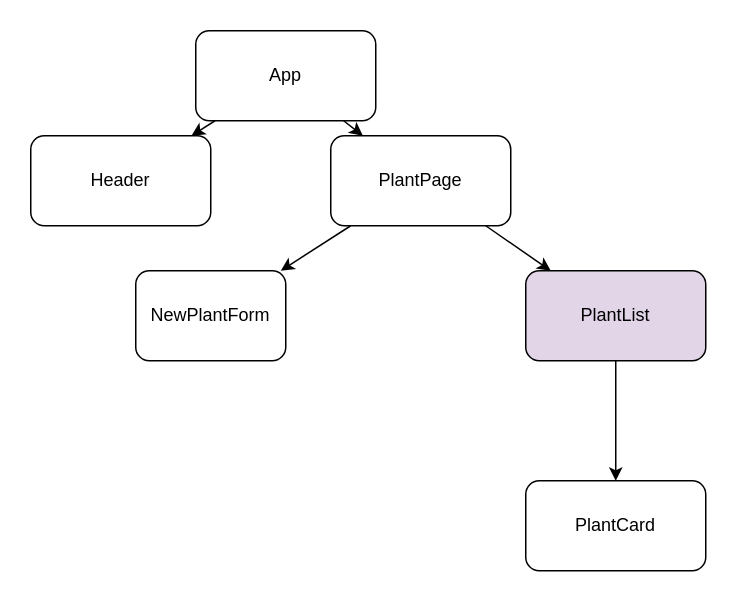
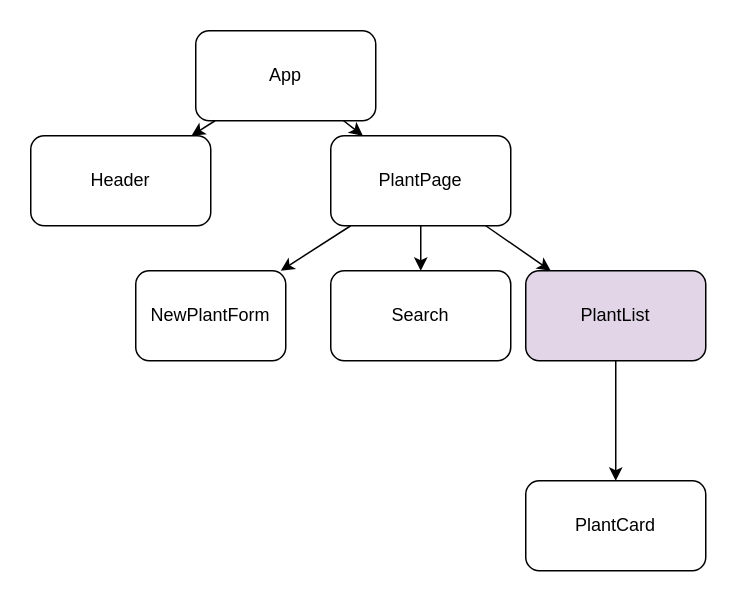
none -> (421, 243)
none -> (421, 316)
